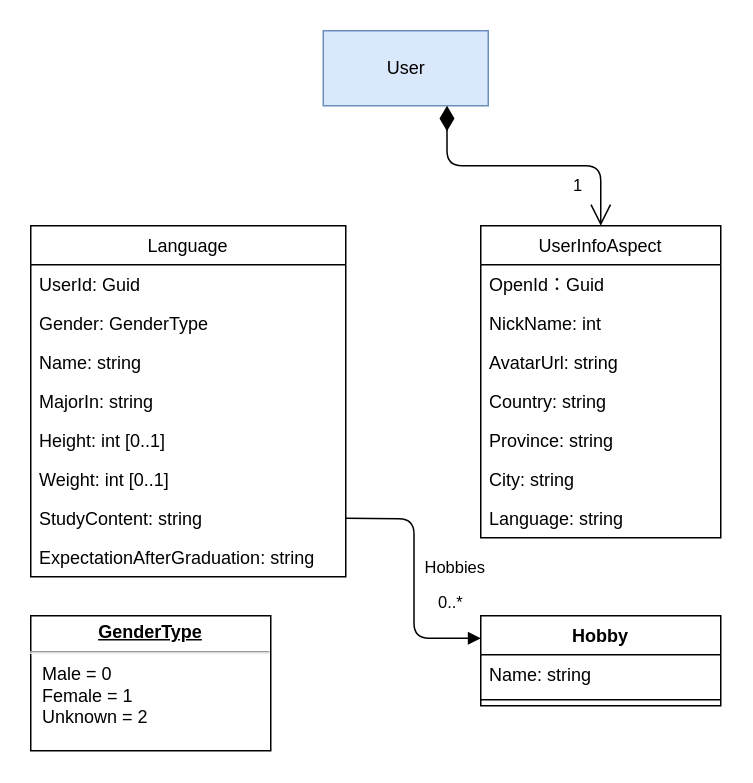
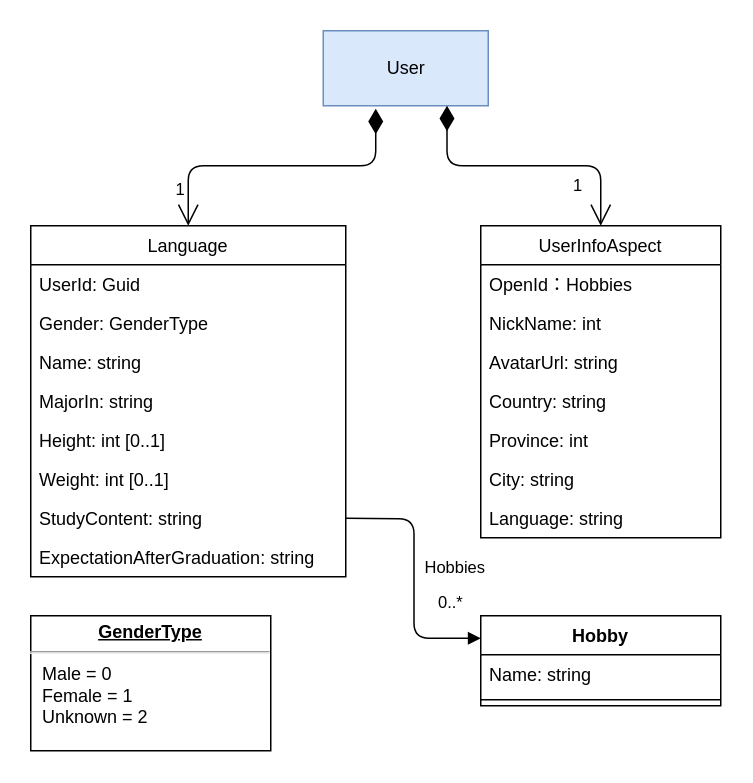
none -> (270, 166)
(546, 285) -> (561, 285)
(560, 441) -> (545, 441)
